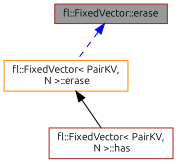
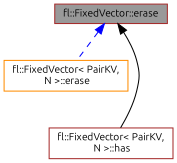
(91, 114) -> (139, 80)
